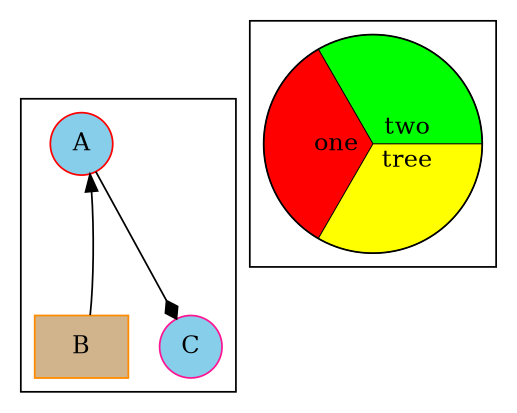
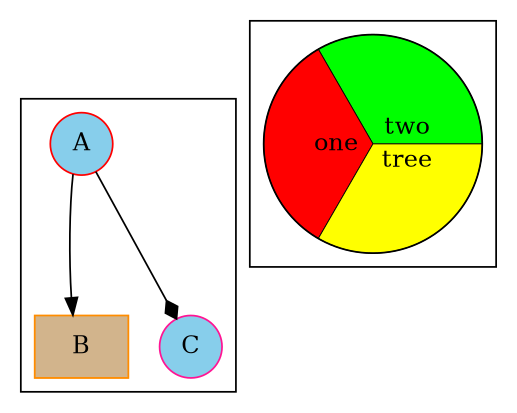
(93, 253) -> (70, 236)
